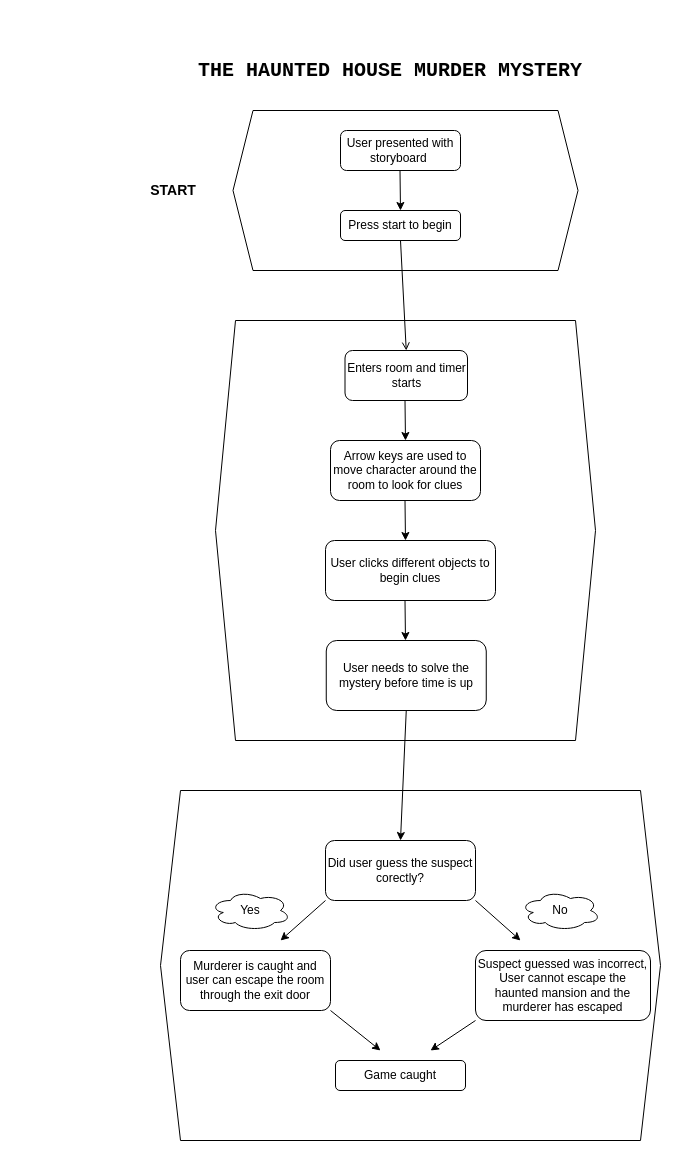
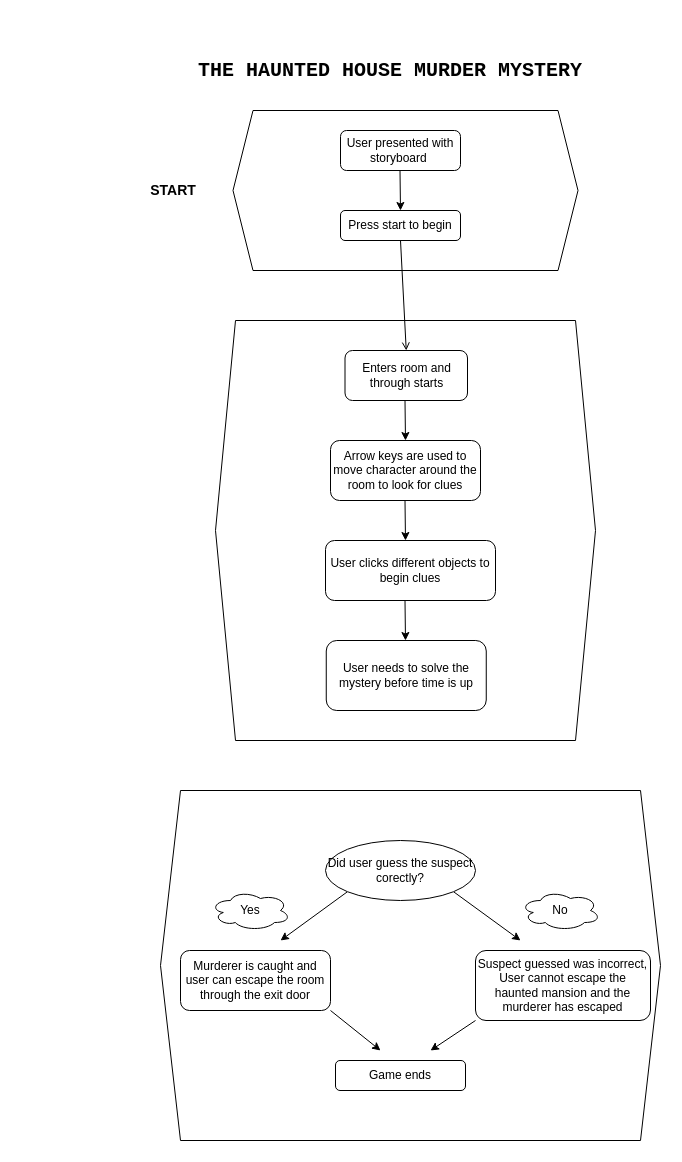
(407, 376) -> (407, 376)
(404, 772) -> none
(401, 871) -> (401, 871)
(401, 1076) -> (401, 1076)
